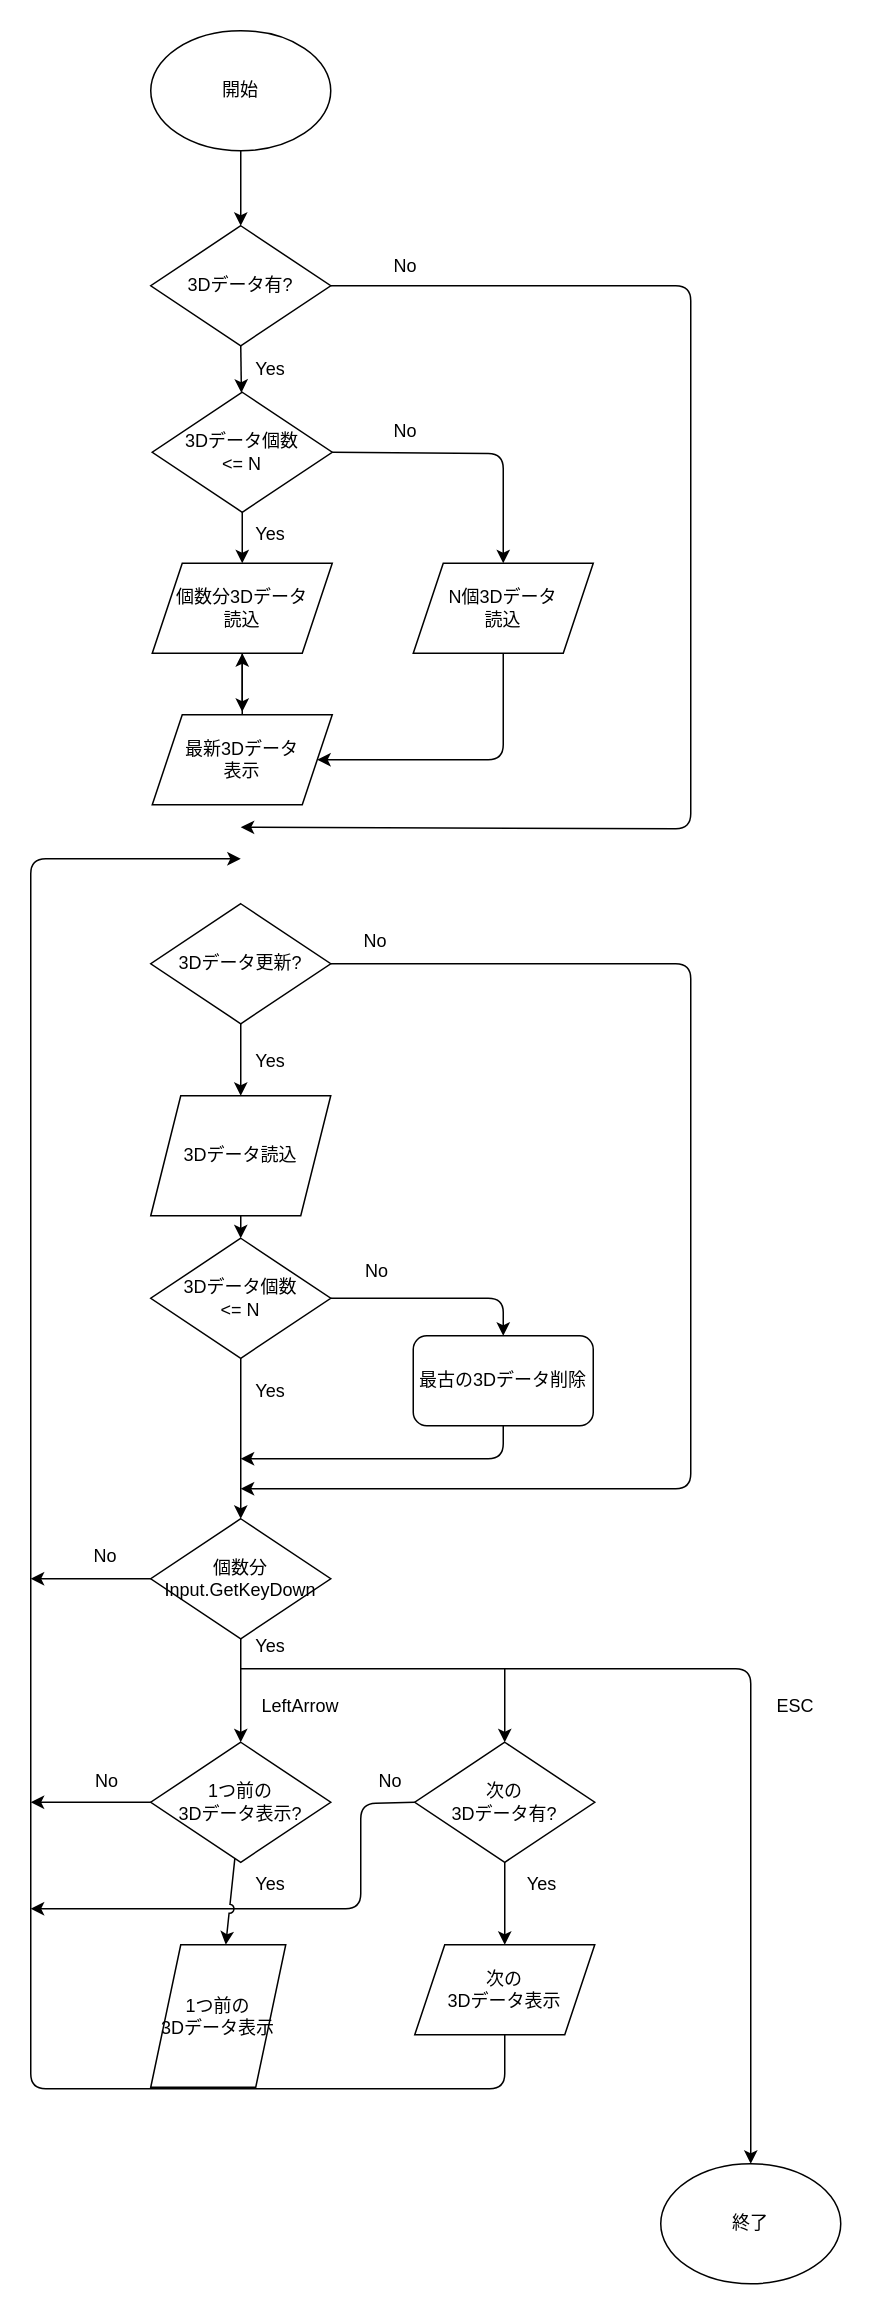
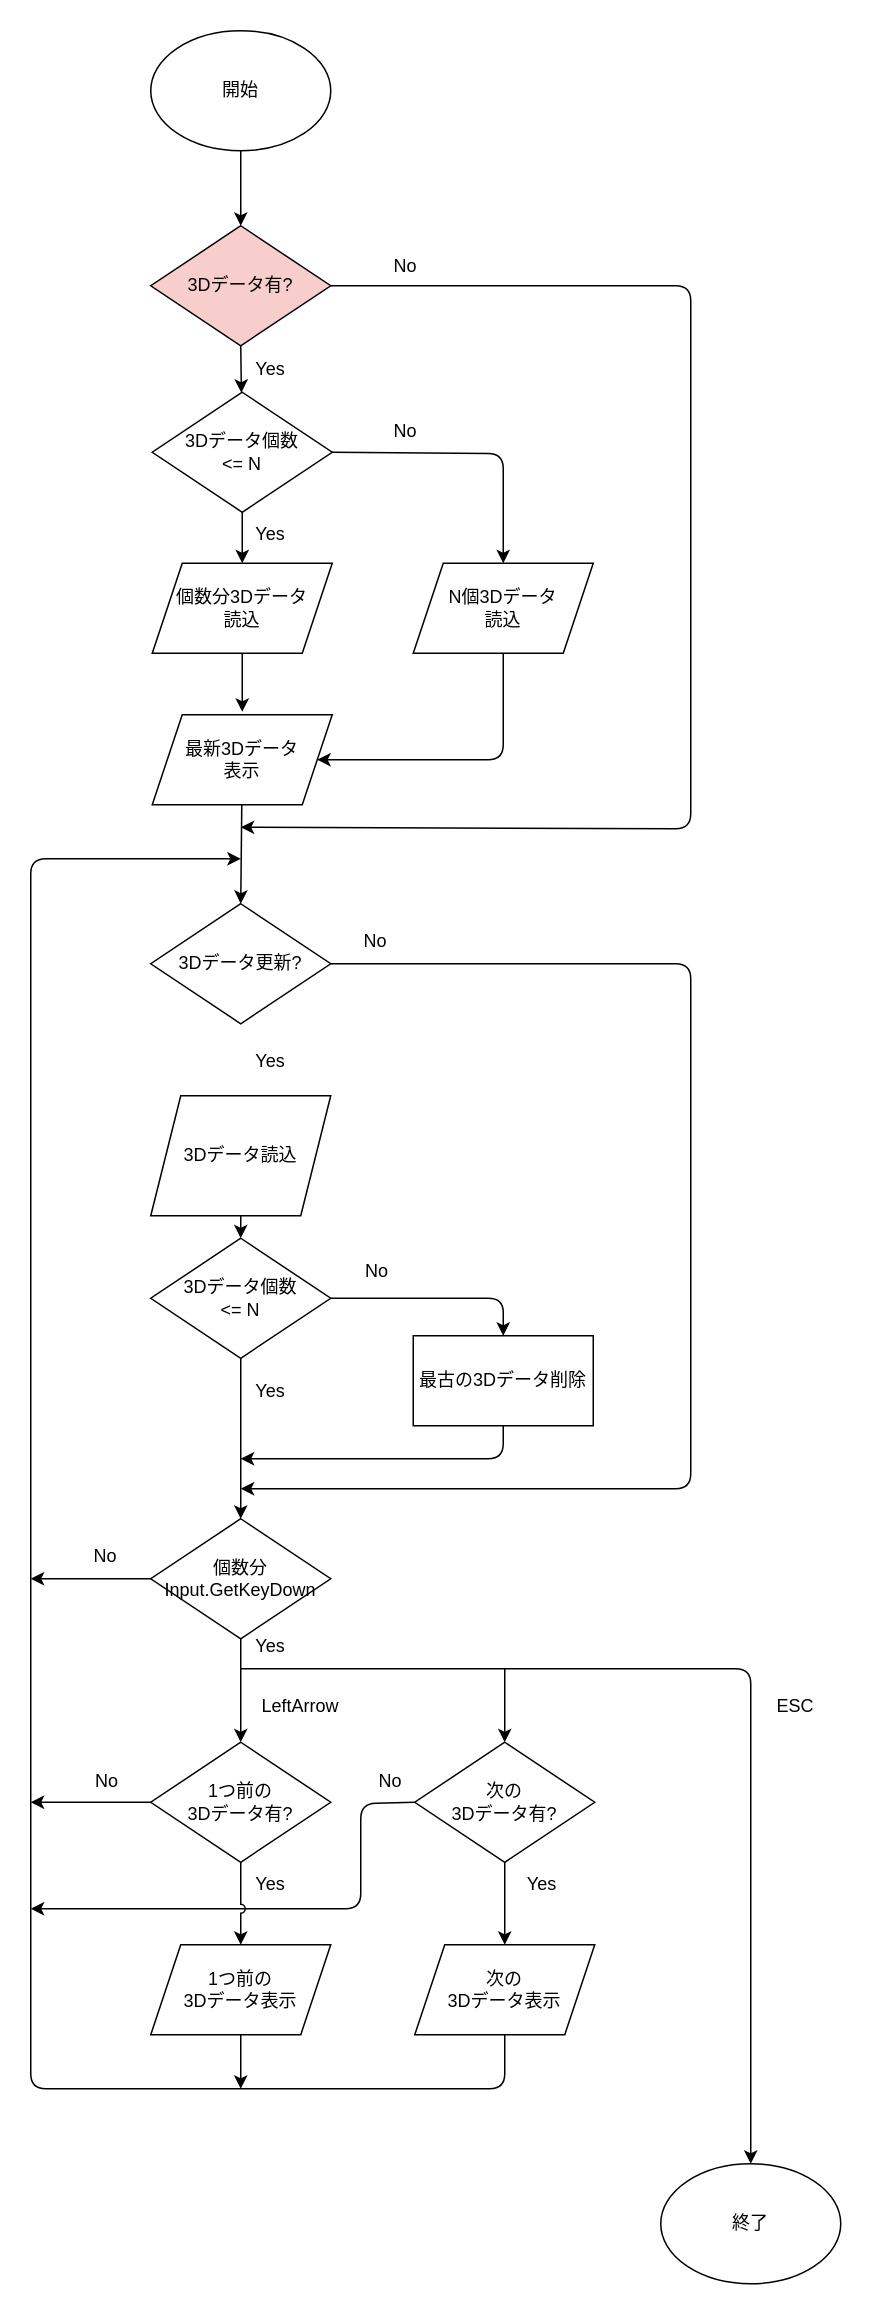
(241, 286) -> (241, 286)
(242, 712) -> (241, 849)
(241, 1055) -> none
(503, 1381) -> (503, 1381)
(241, 1802) -> (241, 1802)
(218, 2016) -> (241, 1990)
